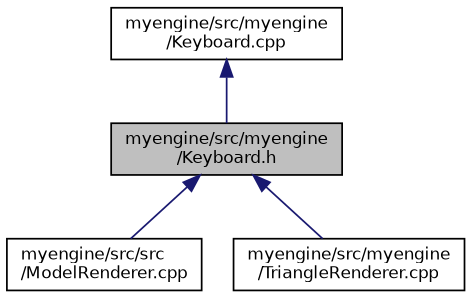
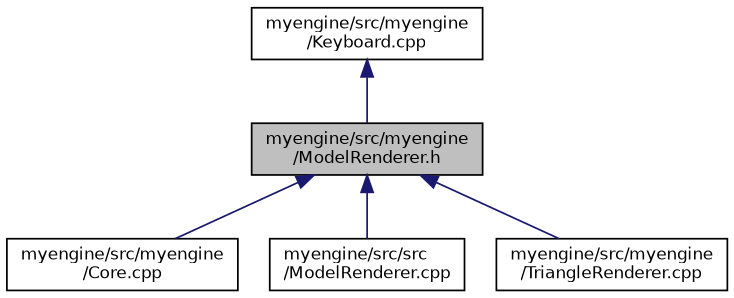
(227, 149) -> (367, 149)
none -> (122, 265)
